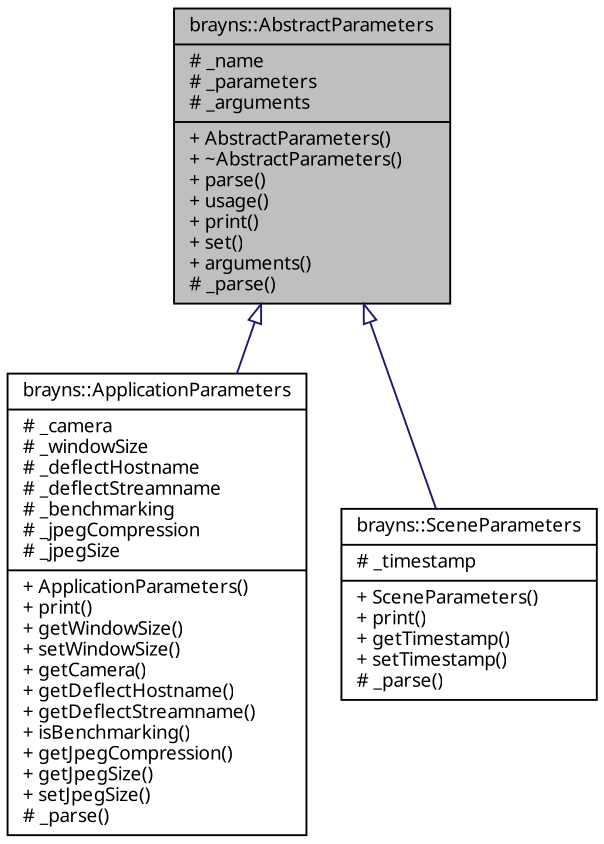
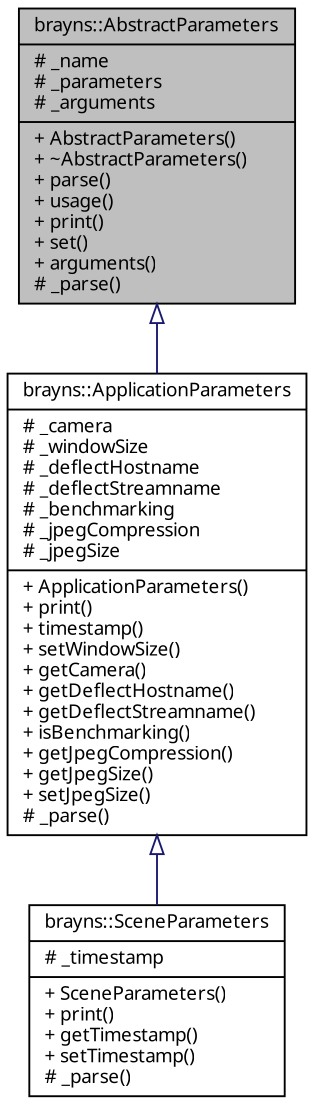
(403, 416) -> (157, 880)
(103, 629) -> (83, 629)
